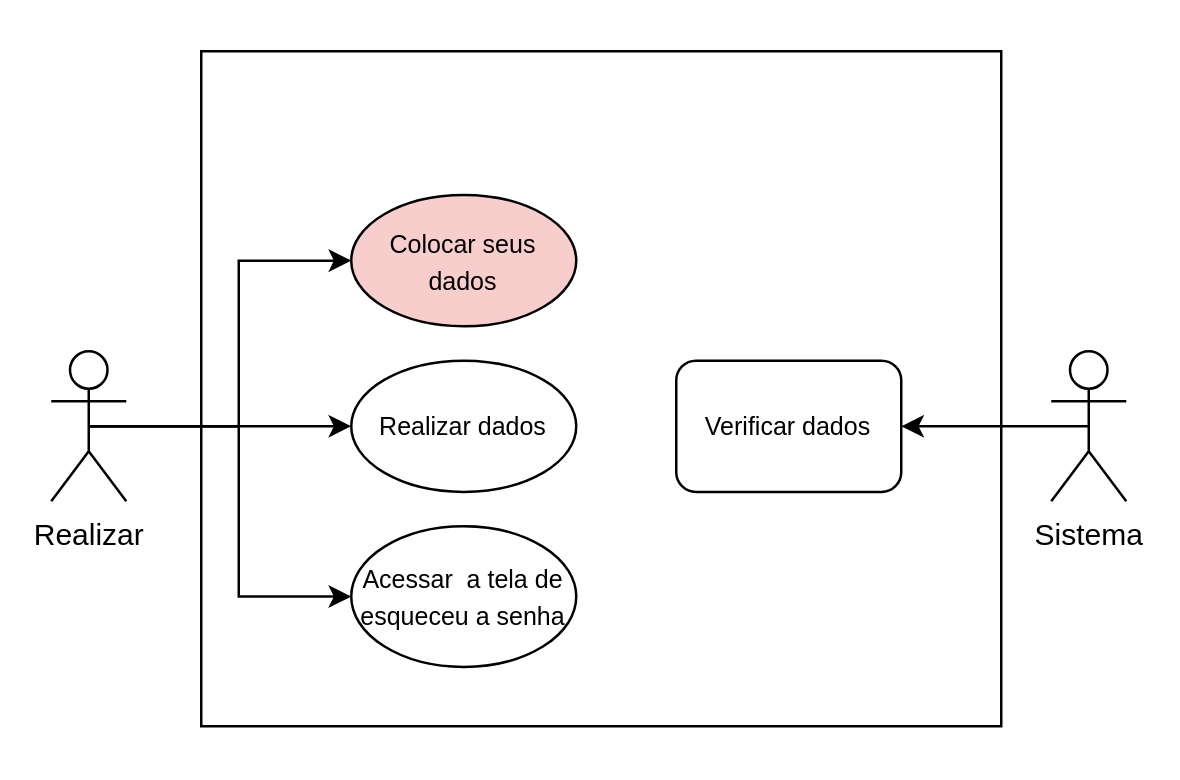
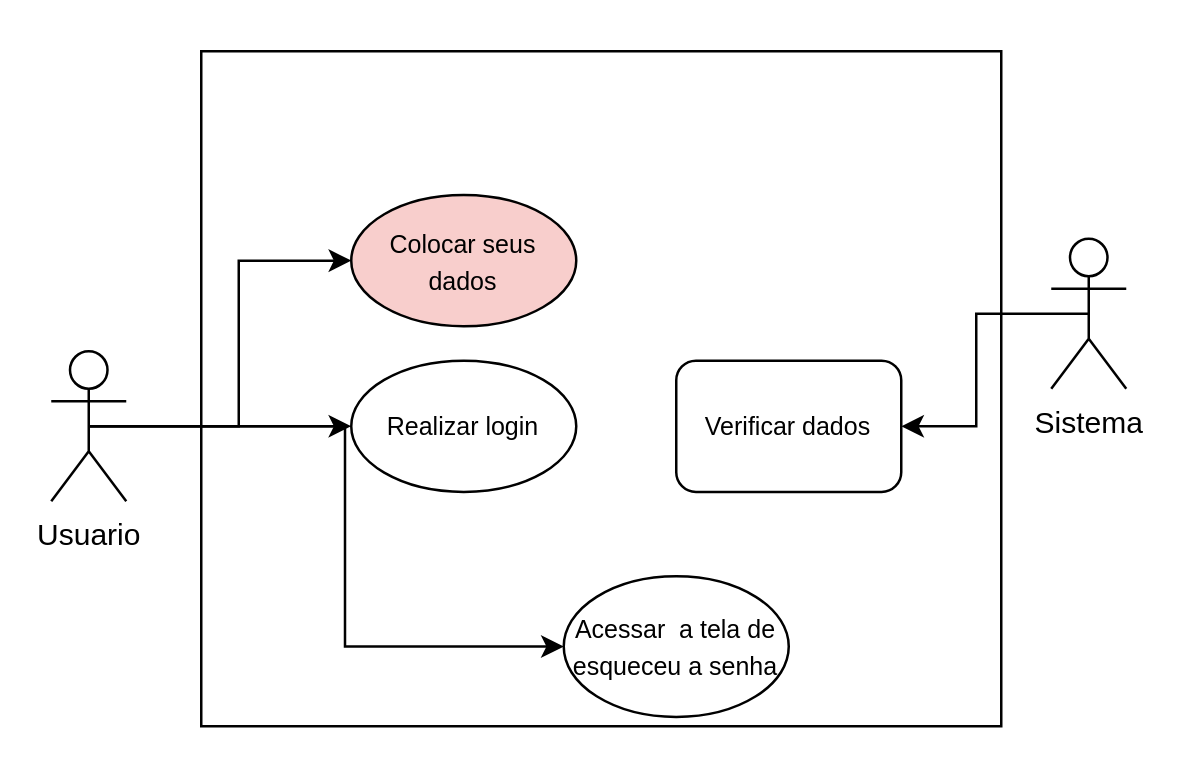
(464, 426) -> (464, 426)
(1089, 426) -> (1089, 314)
(90, 537) -> (90, 537)
(464, 597) -> (676, 647)
